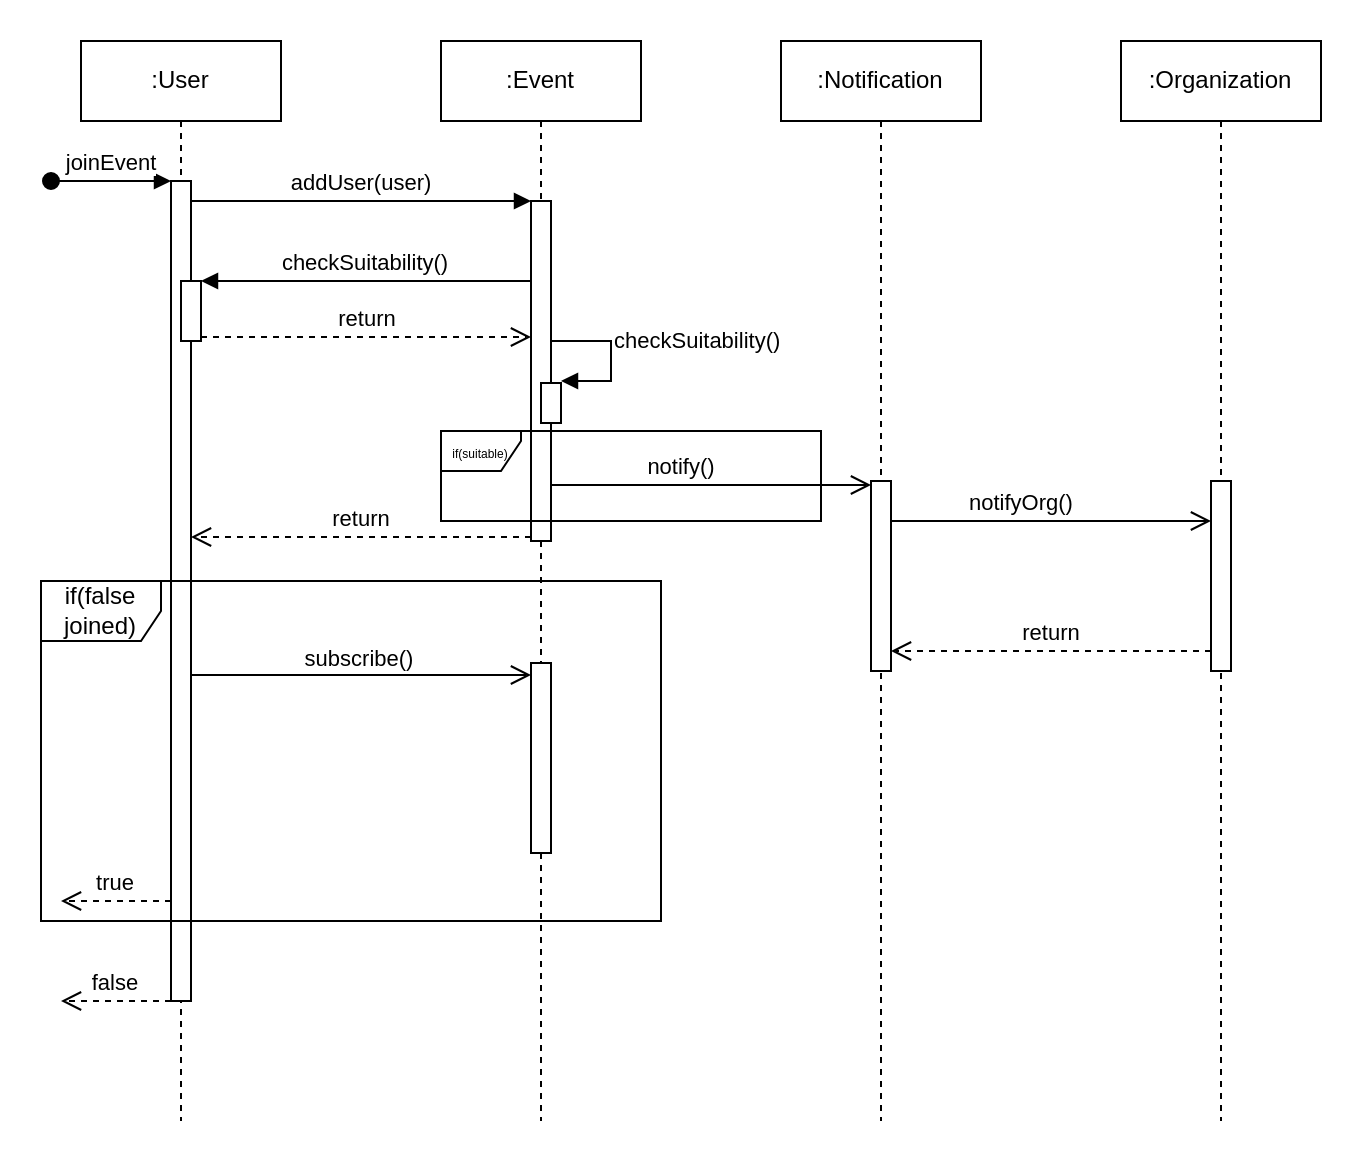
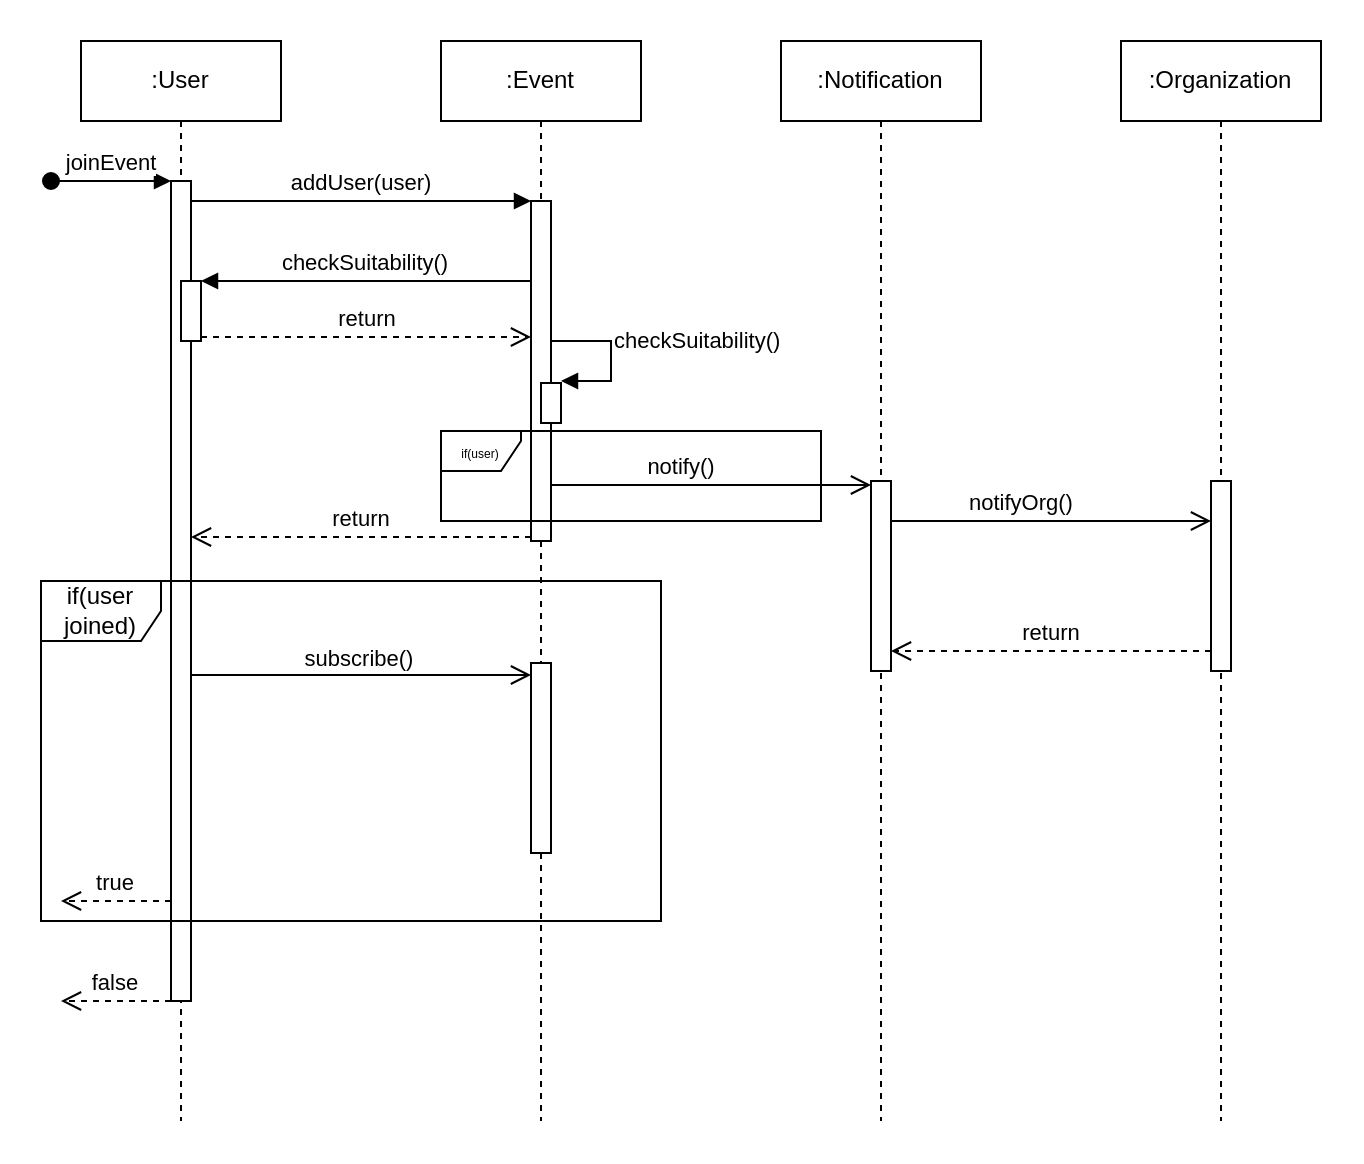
(481, 451) -> (481, 451)
(101, 611) -> (101, 611)
